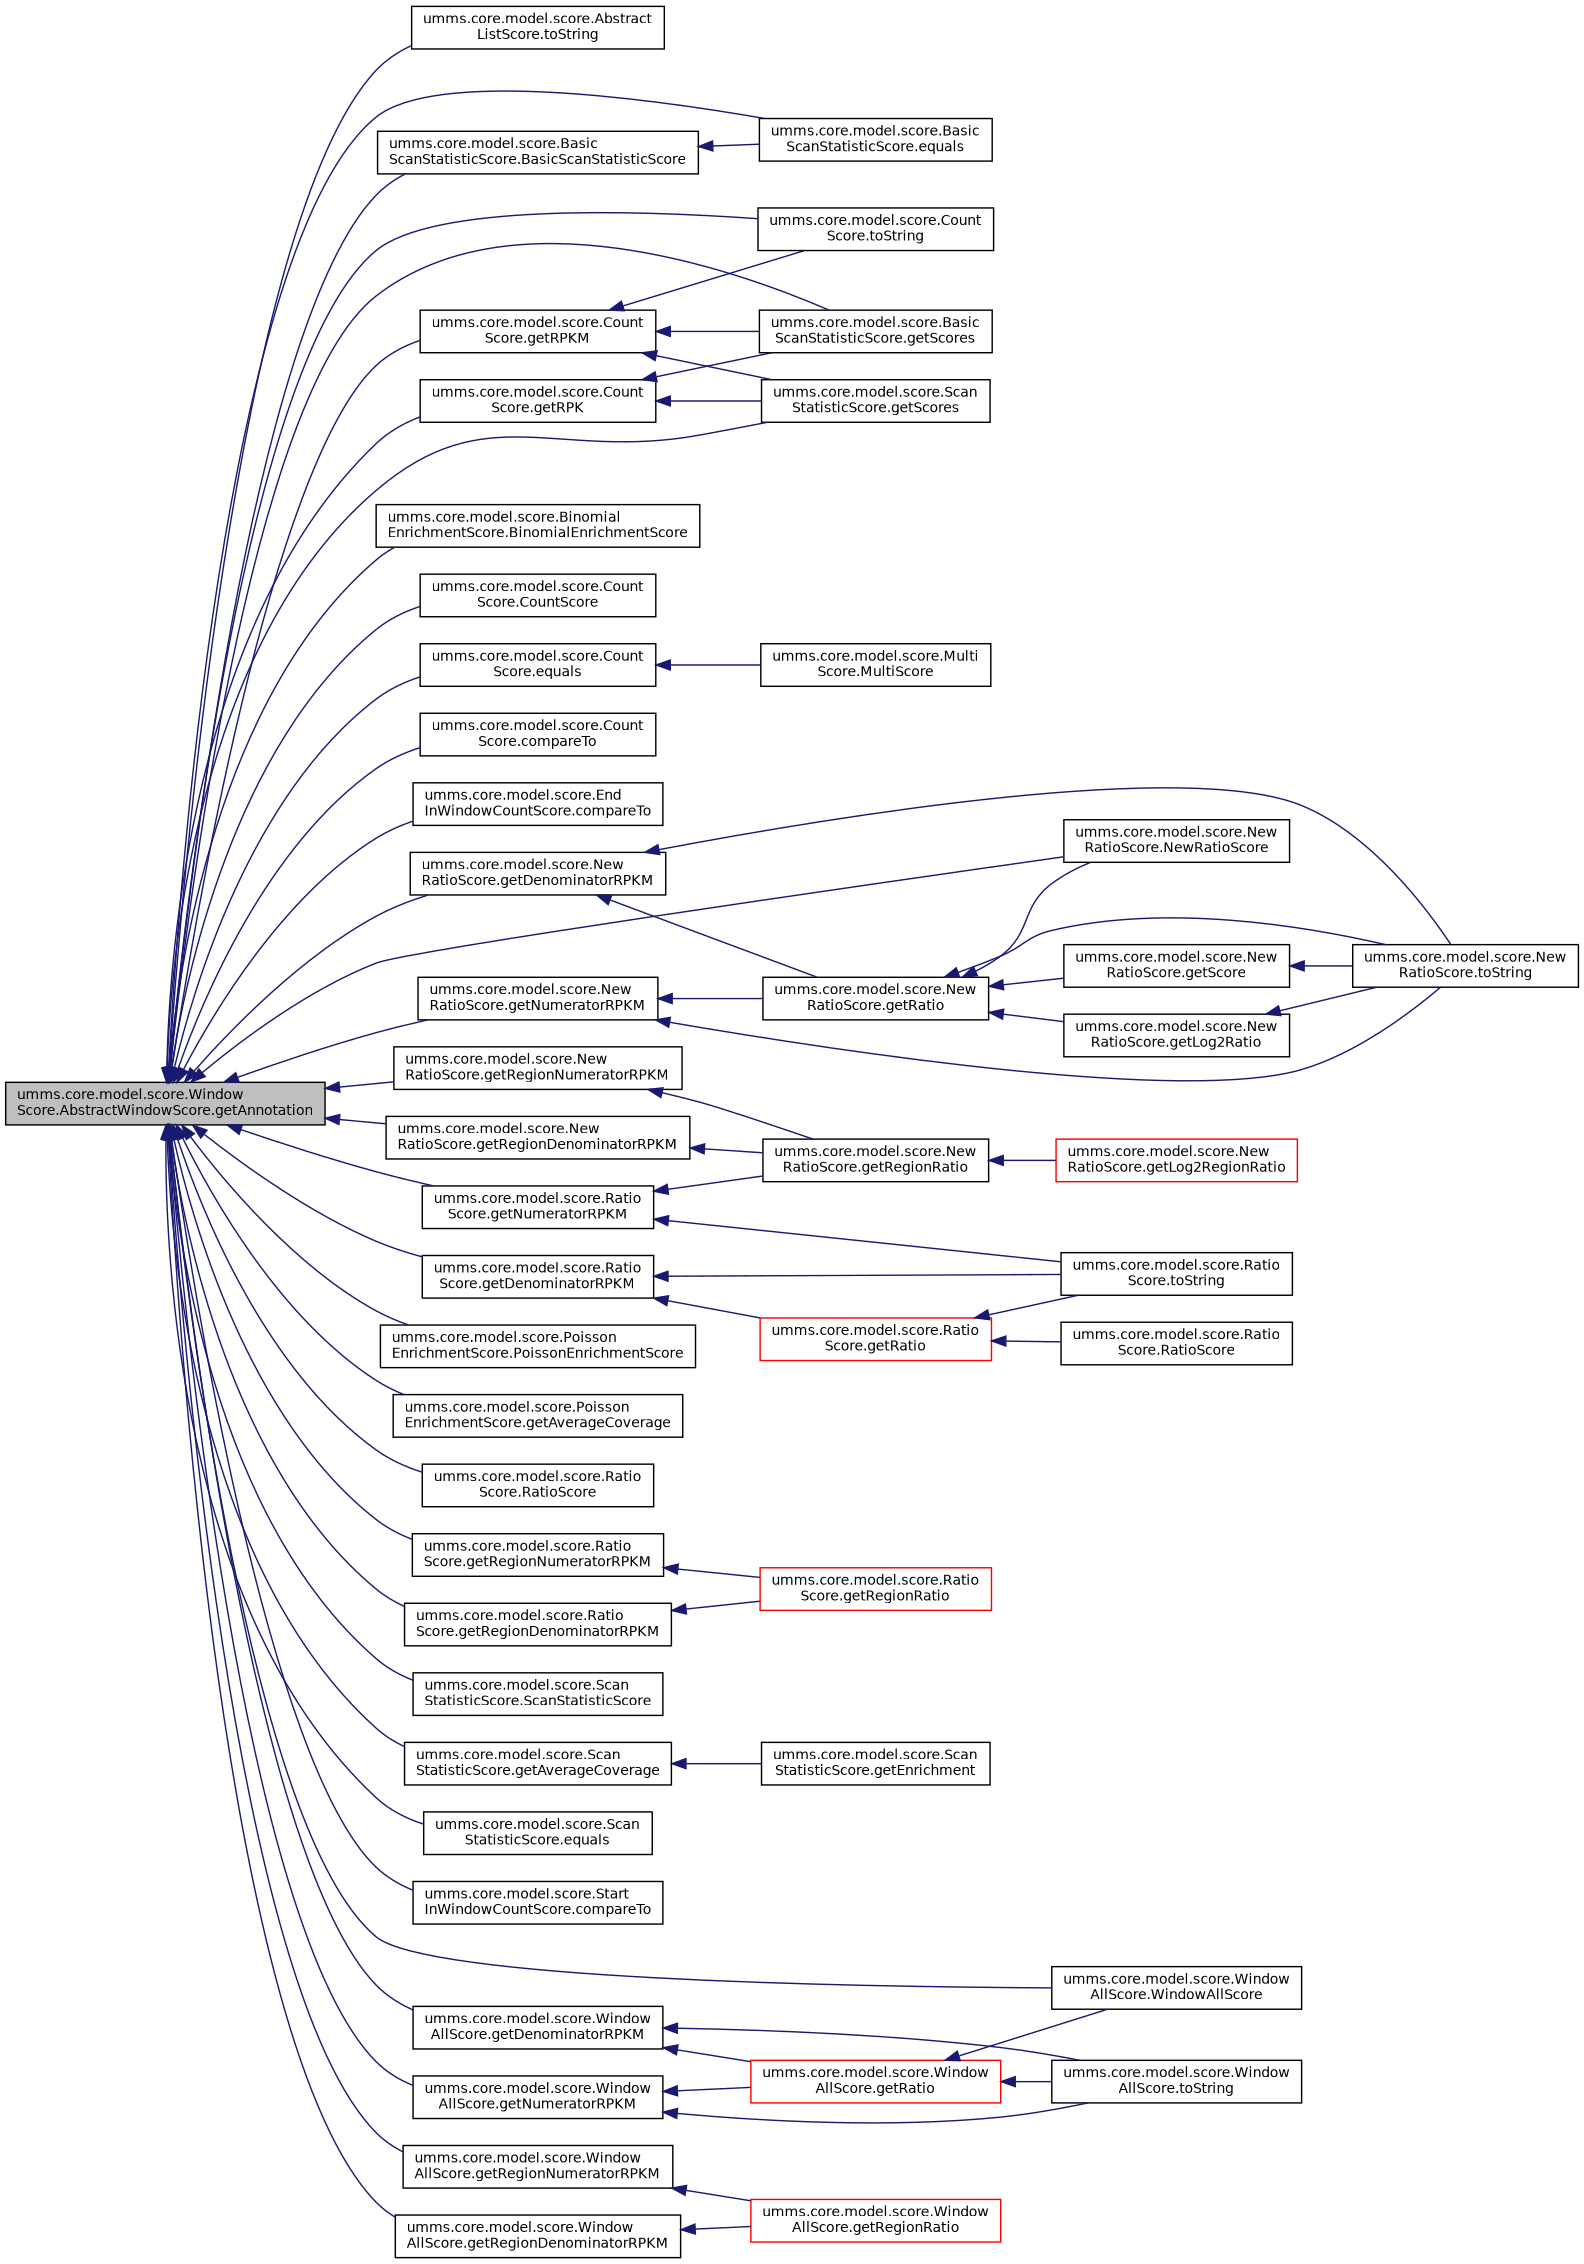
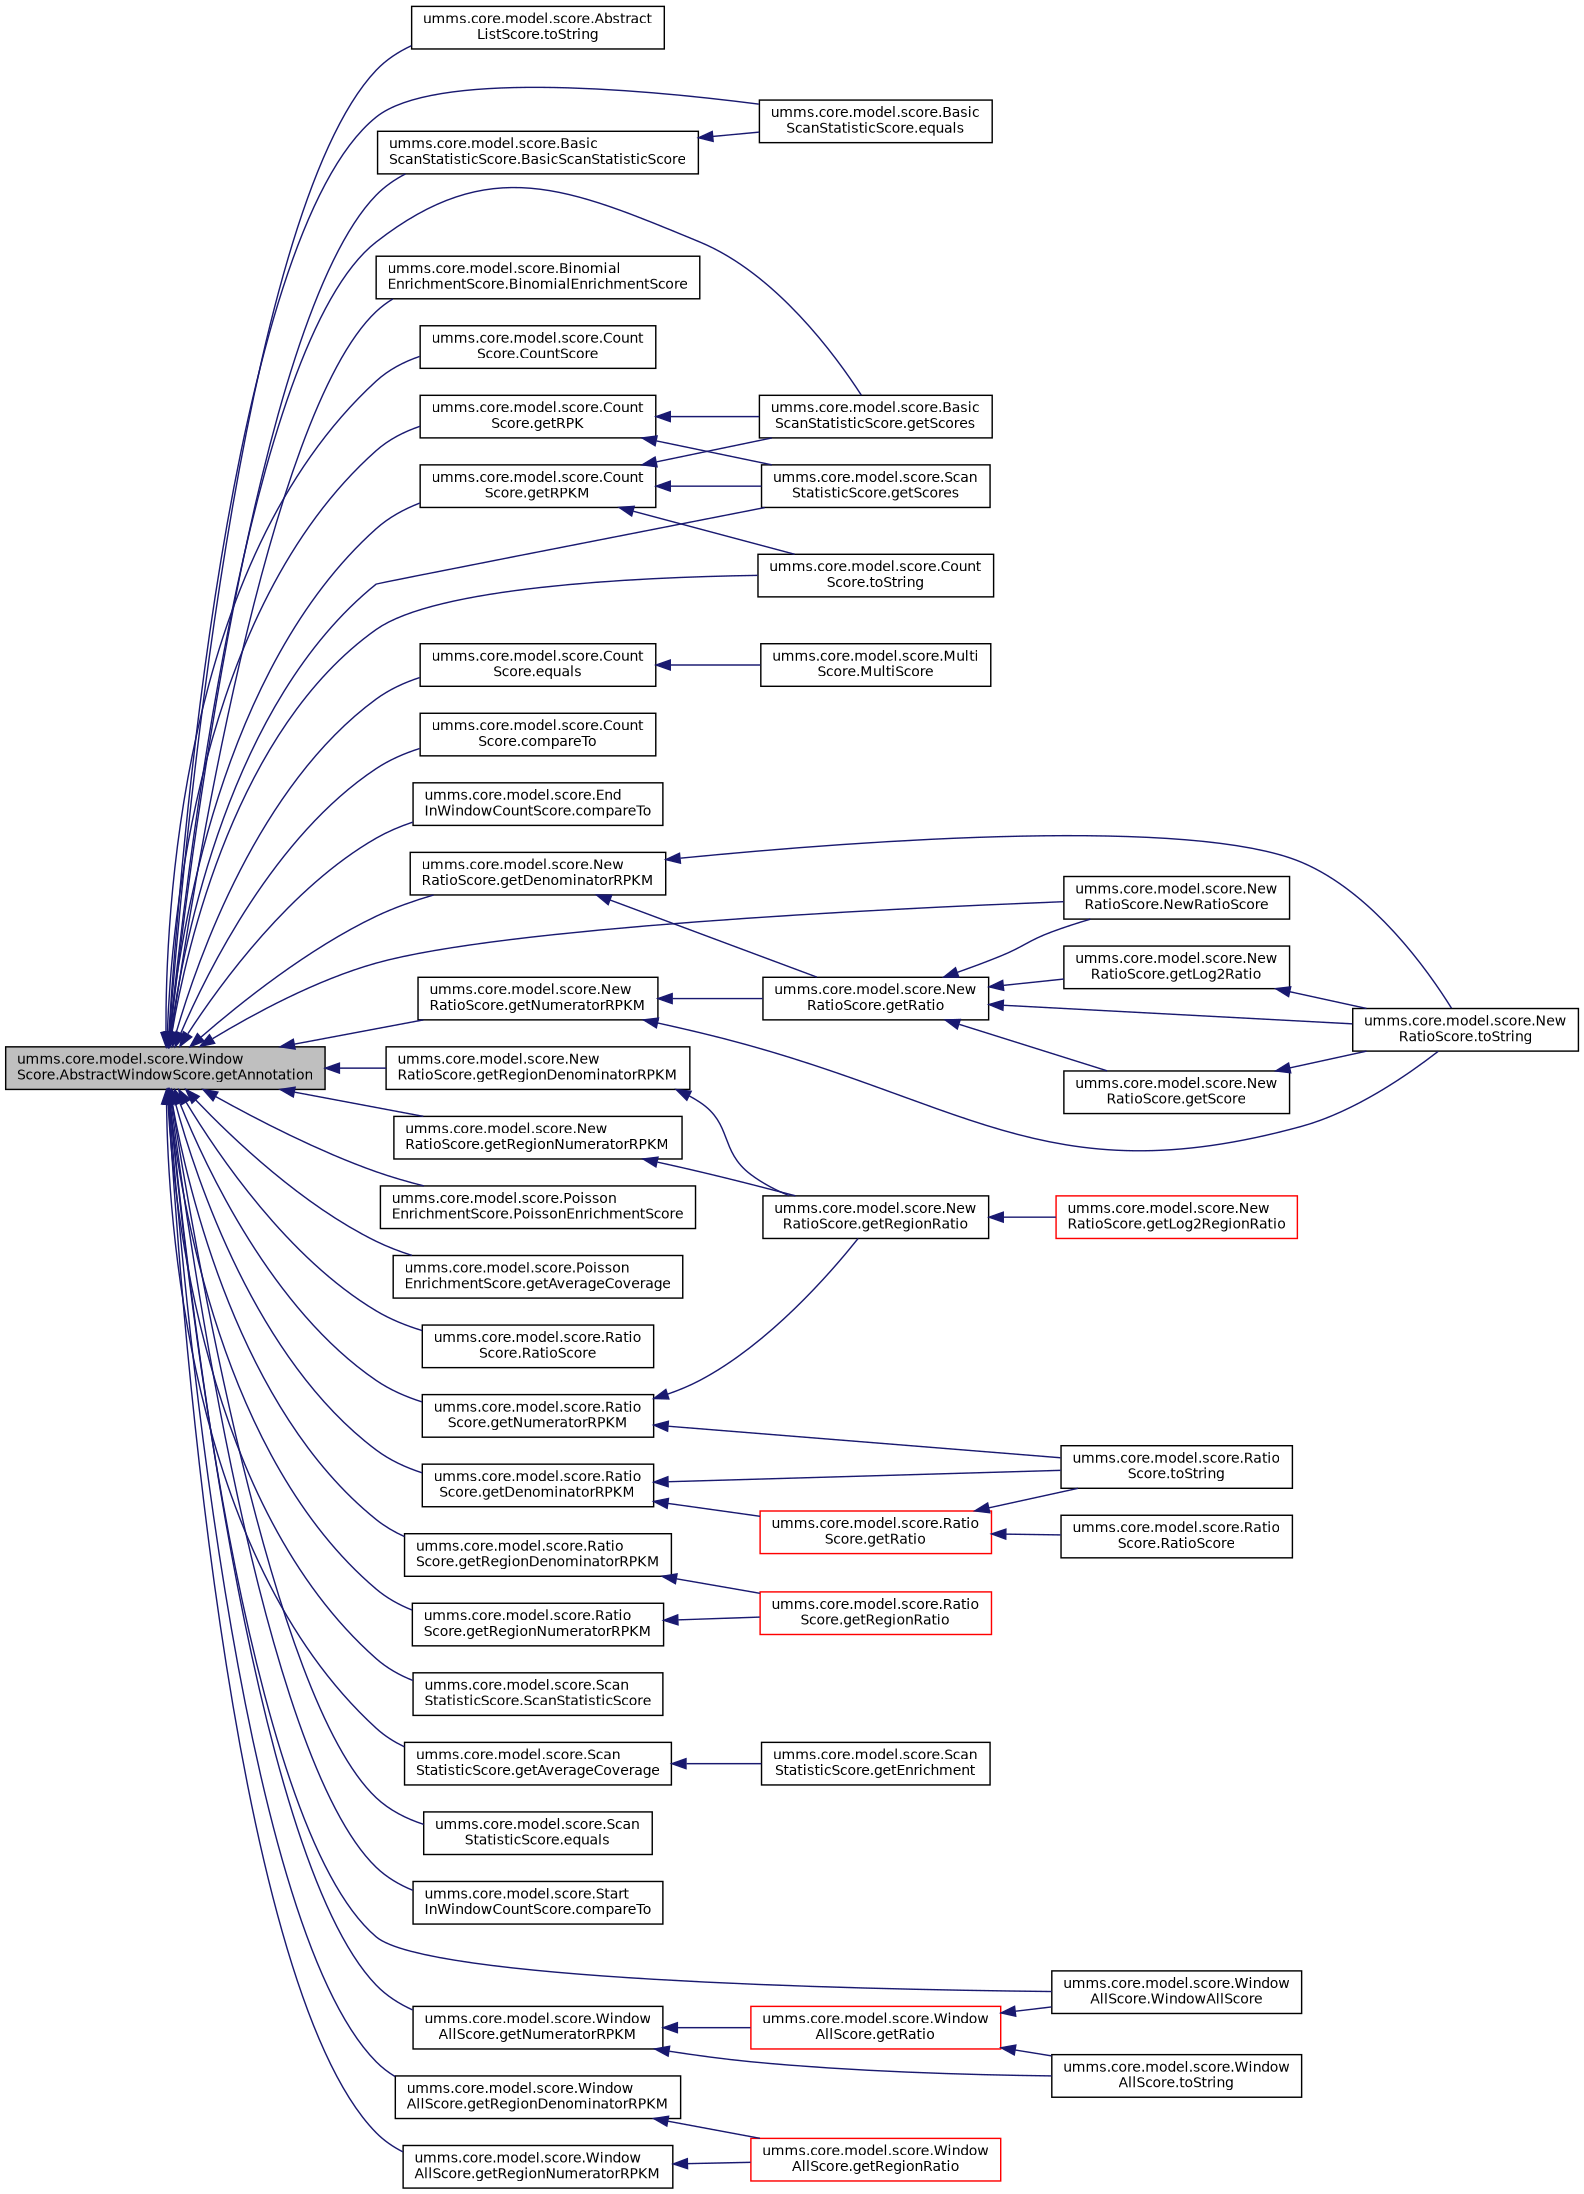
(538, 2028) -> none
